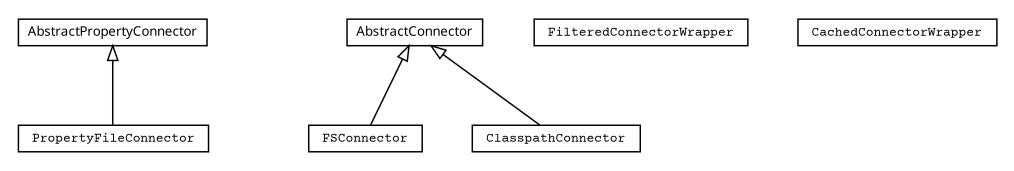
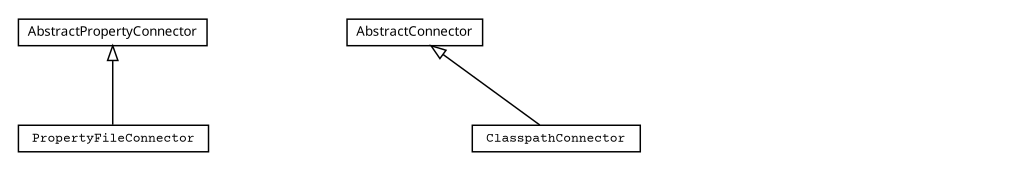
(640, 32) -> none
(897, 32) -> none
(365, 139) -> none
